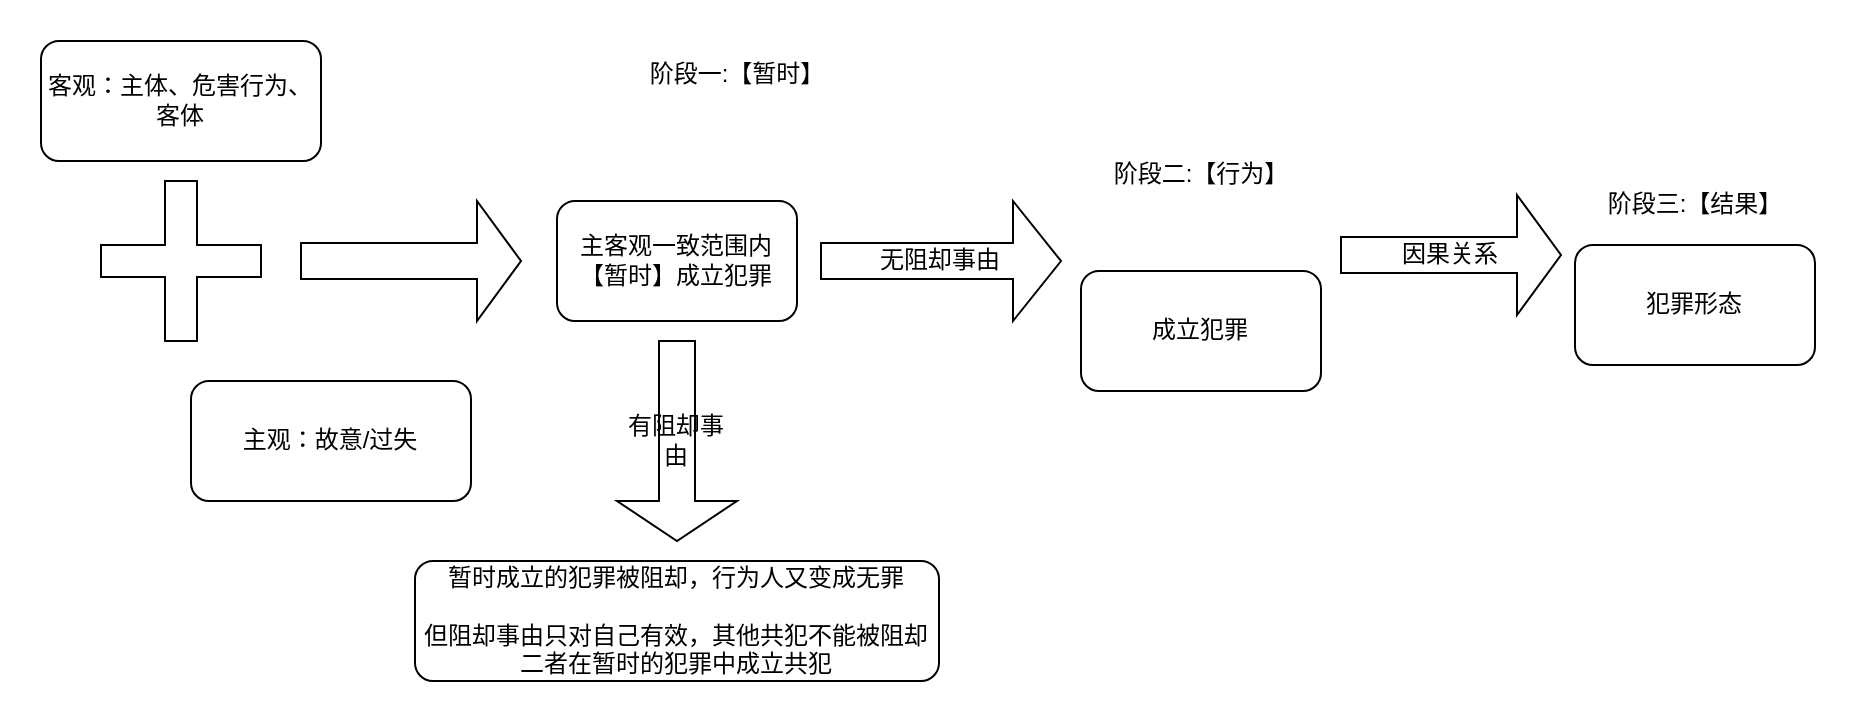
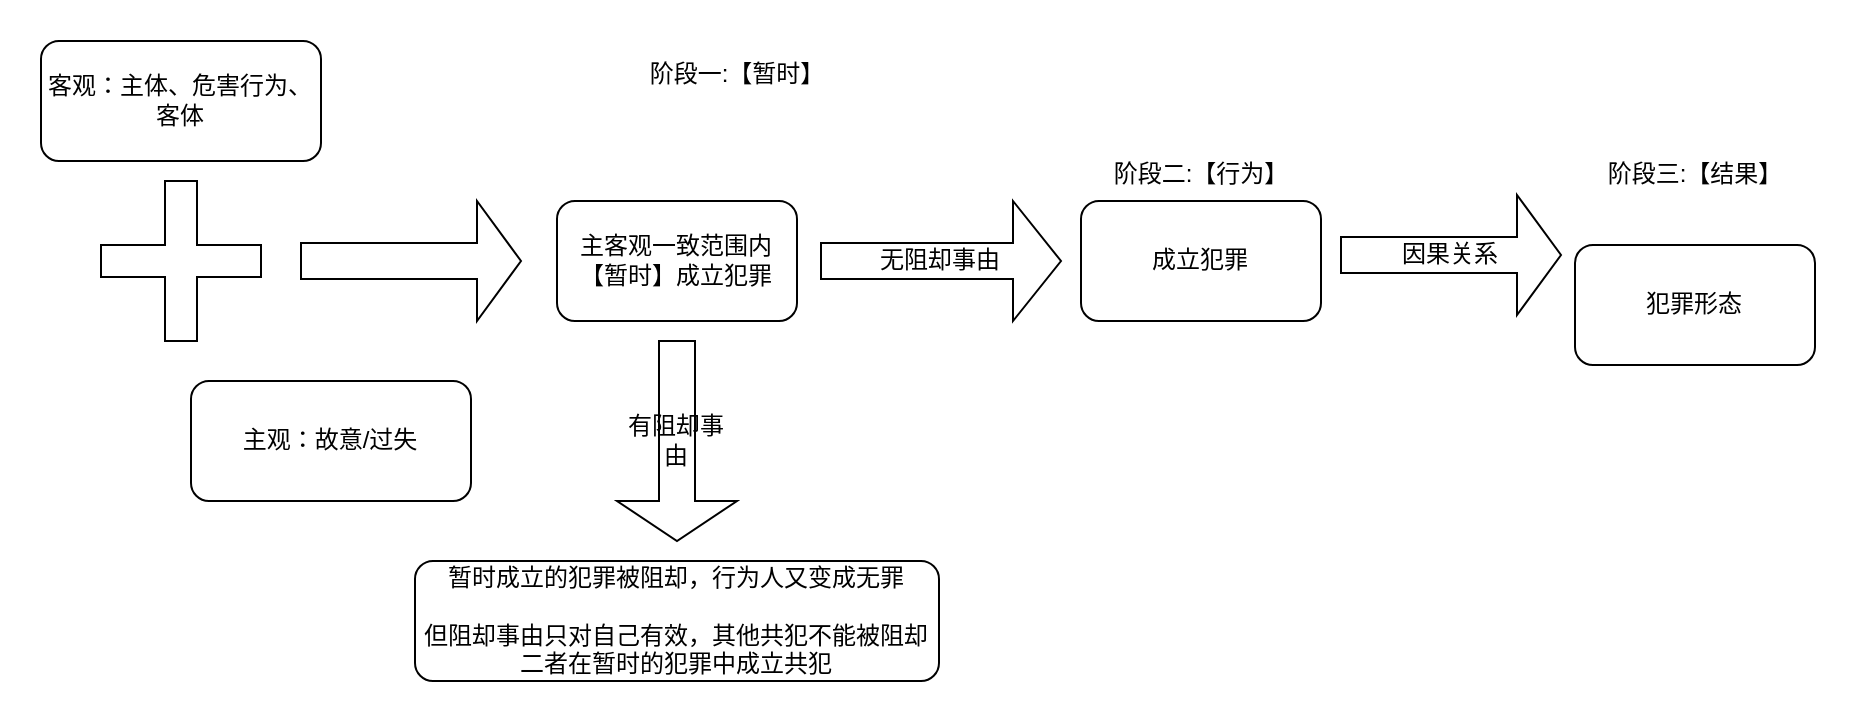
(1695, 205) -> (1695, 175)
(1201, 331) -> (1201, 261)
